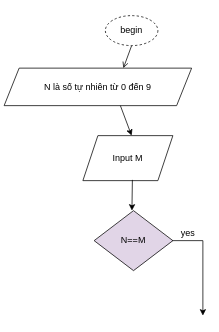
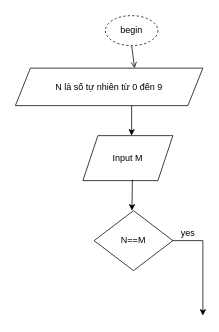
(98, 87) -> (109, 87)
(134, 240) -> (134, 240)
